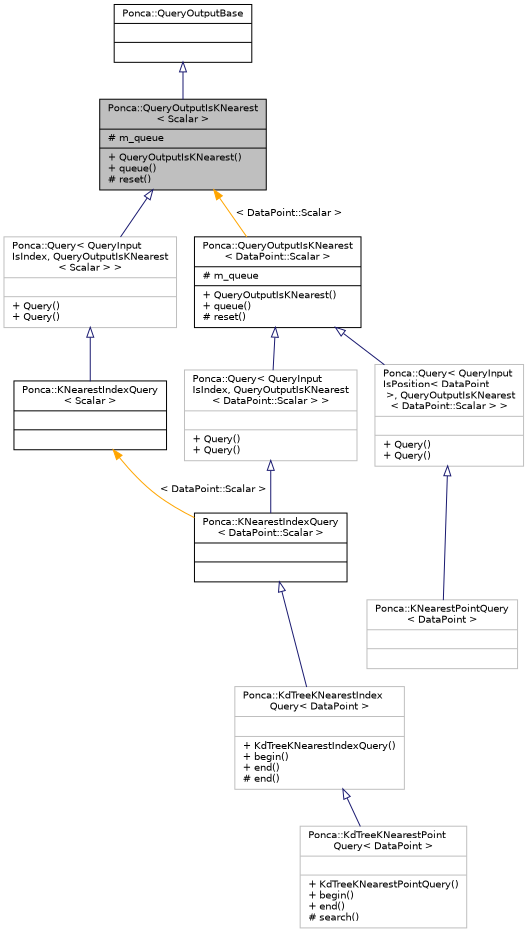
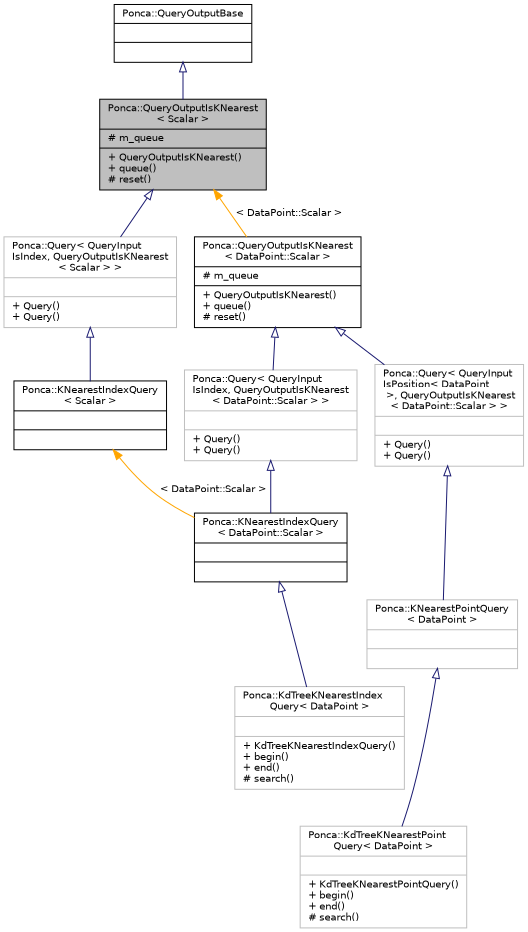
(261, 779) -> (269, 779)
(354, 812) -> (422, 753)
